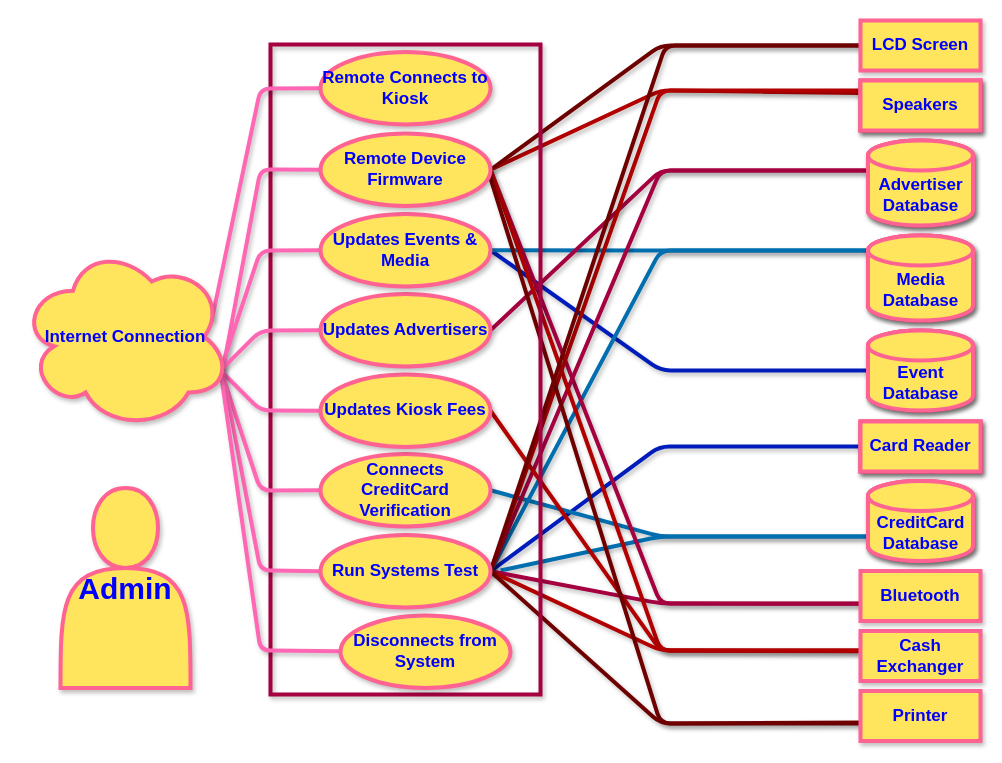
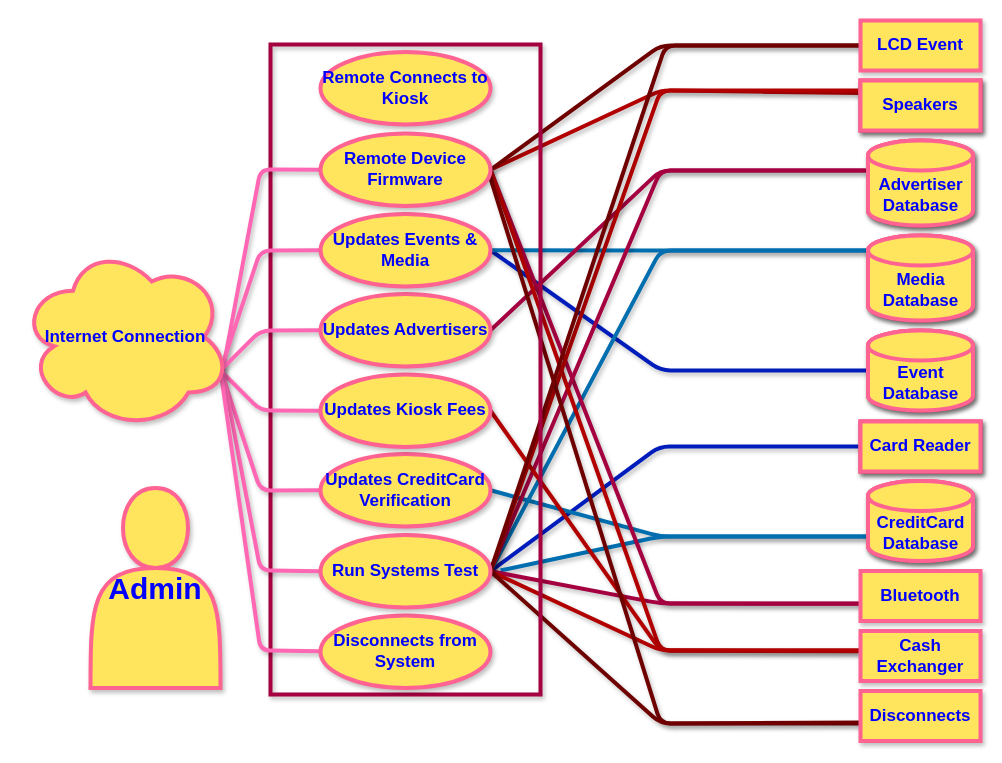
(921, 46) -> (921, 46)
(242, 178) -> none
(406, 491) -> (406, 491)
(126, 588) -> (156, 588)
(426, 652) -> (406, 652)
(921, 717) -> (921, 717)
